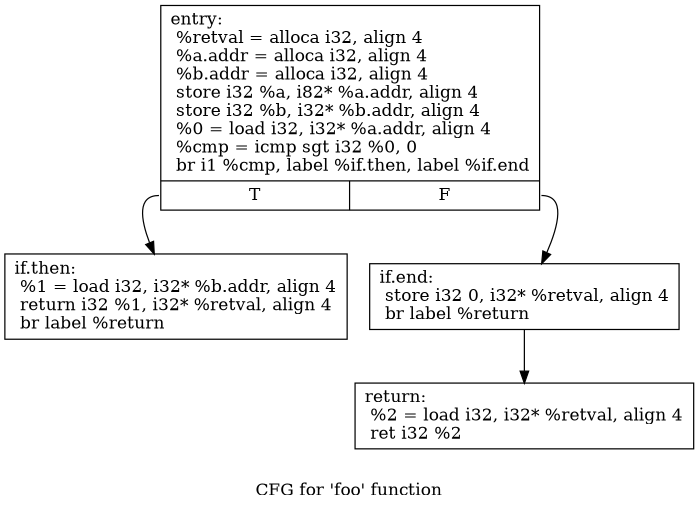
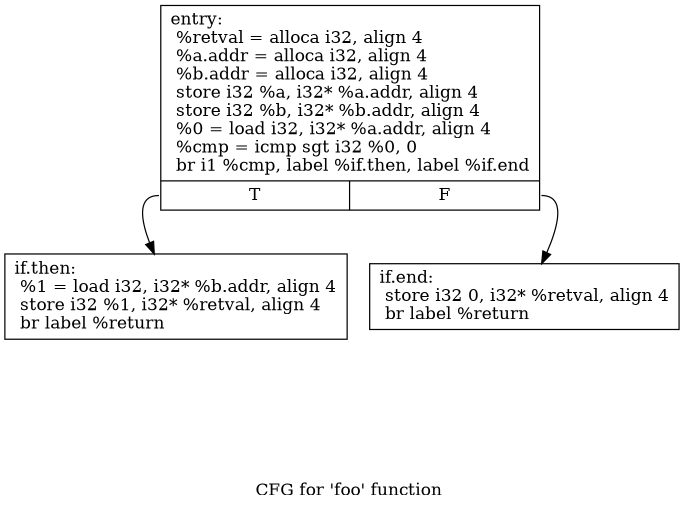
(325, 93) -> (325, 93)
(174, 305) -> (168, 305)
(524, 416) -> none
